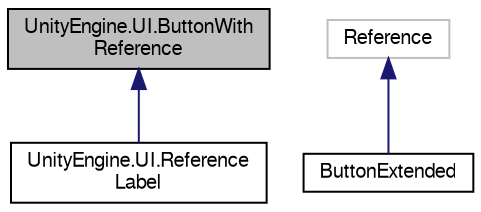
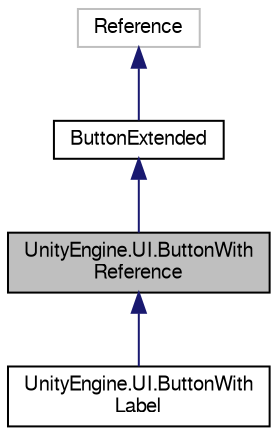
(139, 173) -> (139, 396)
none -> (139, 206)
